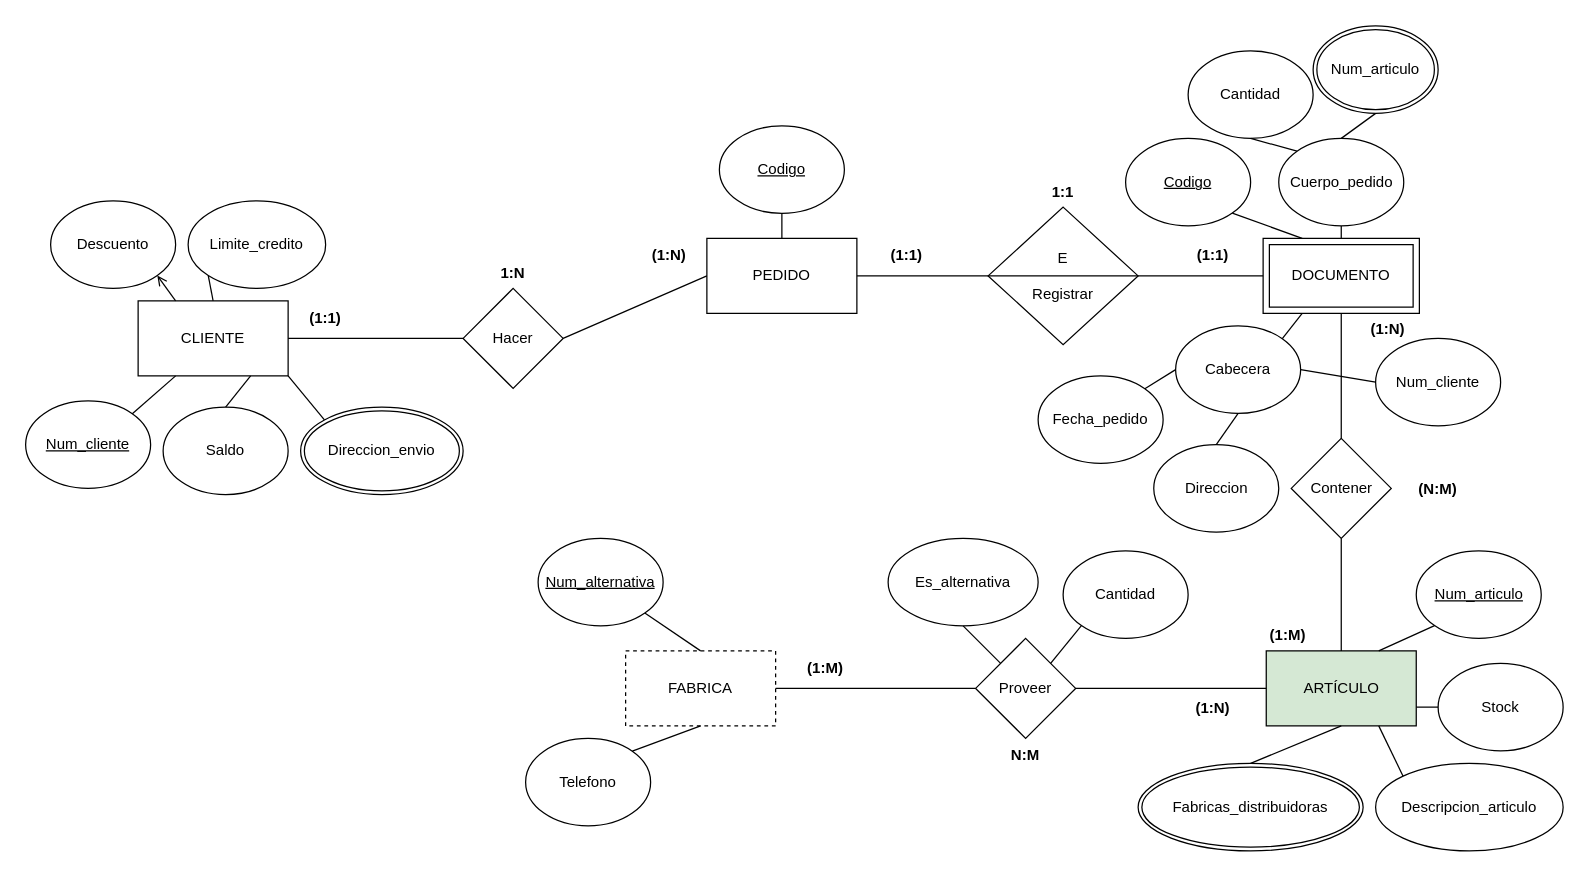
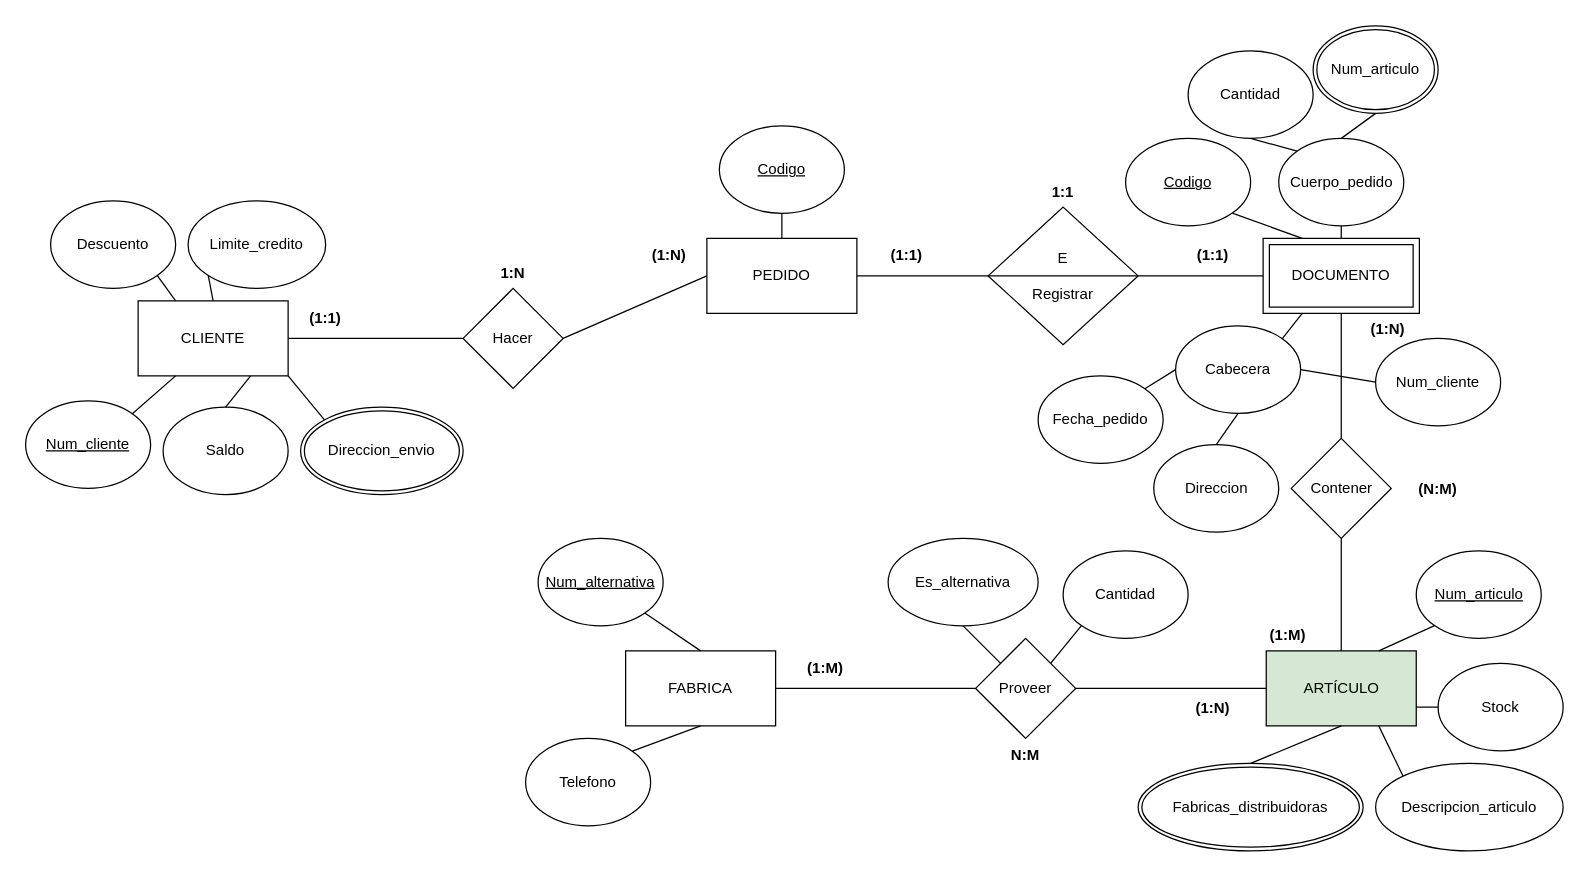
(161, 280) -> (160, 279)
(701, 688) -> (701, 688)
